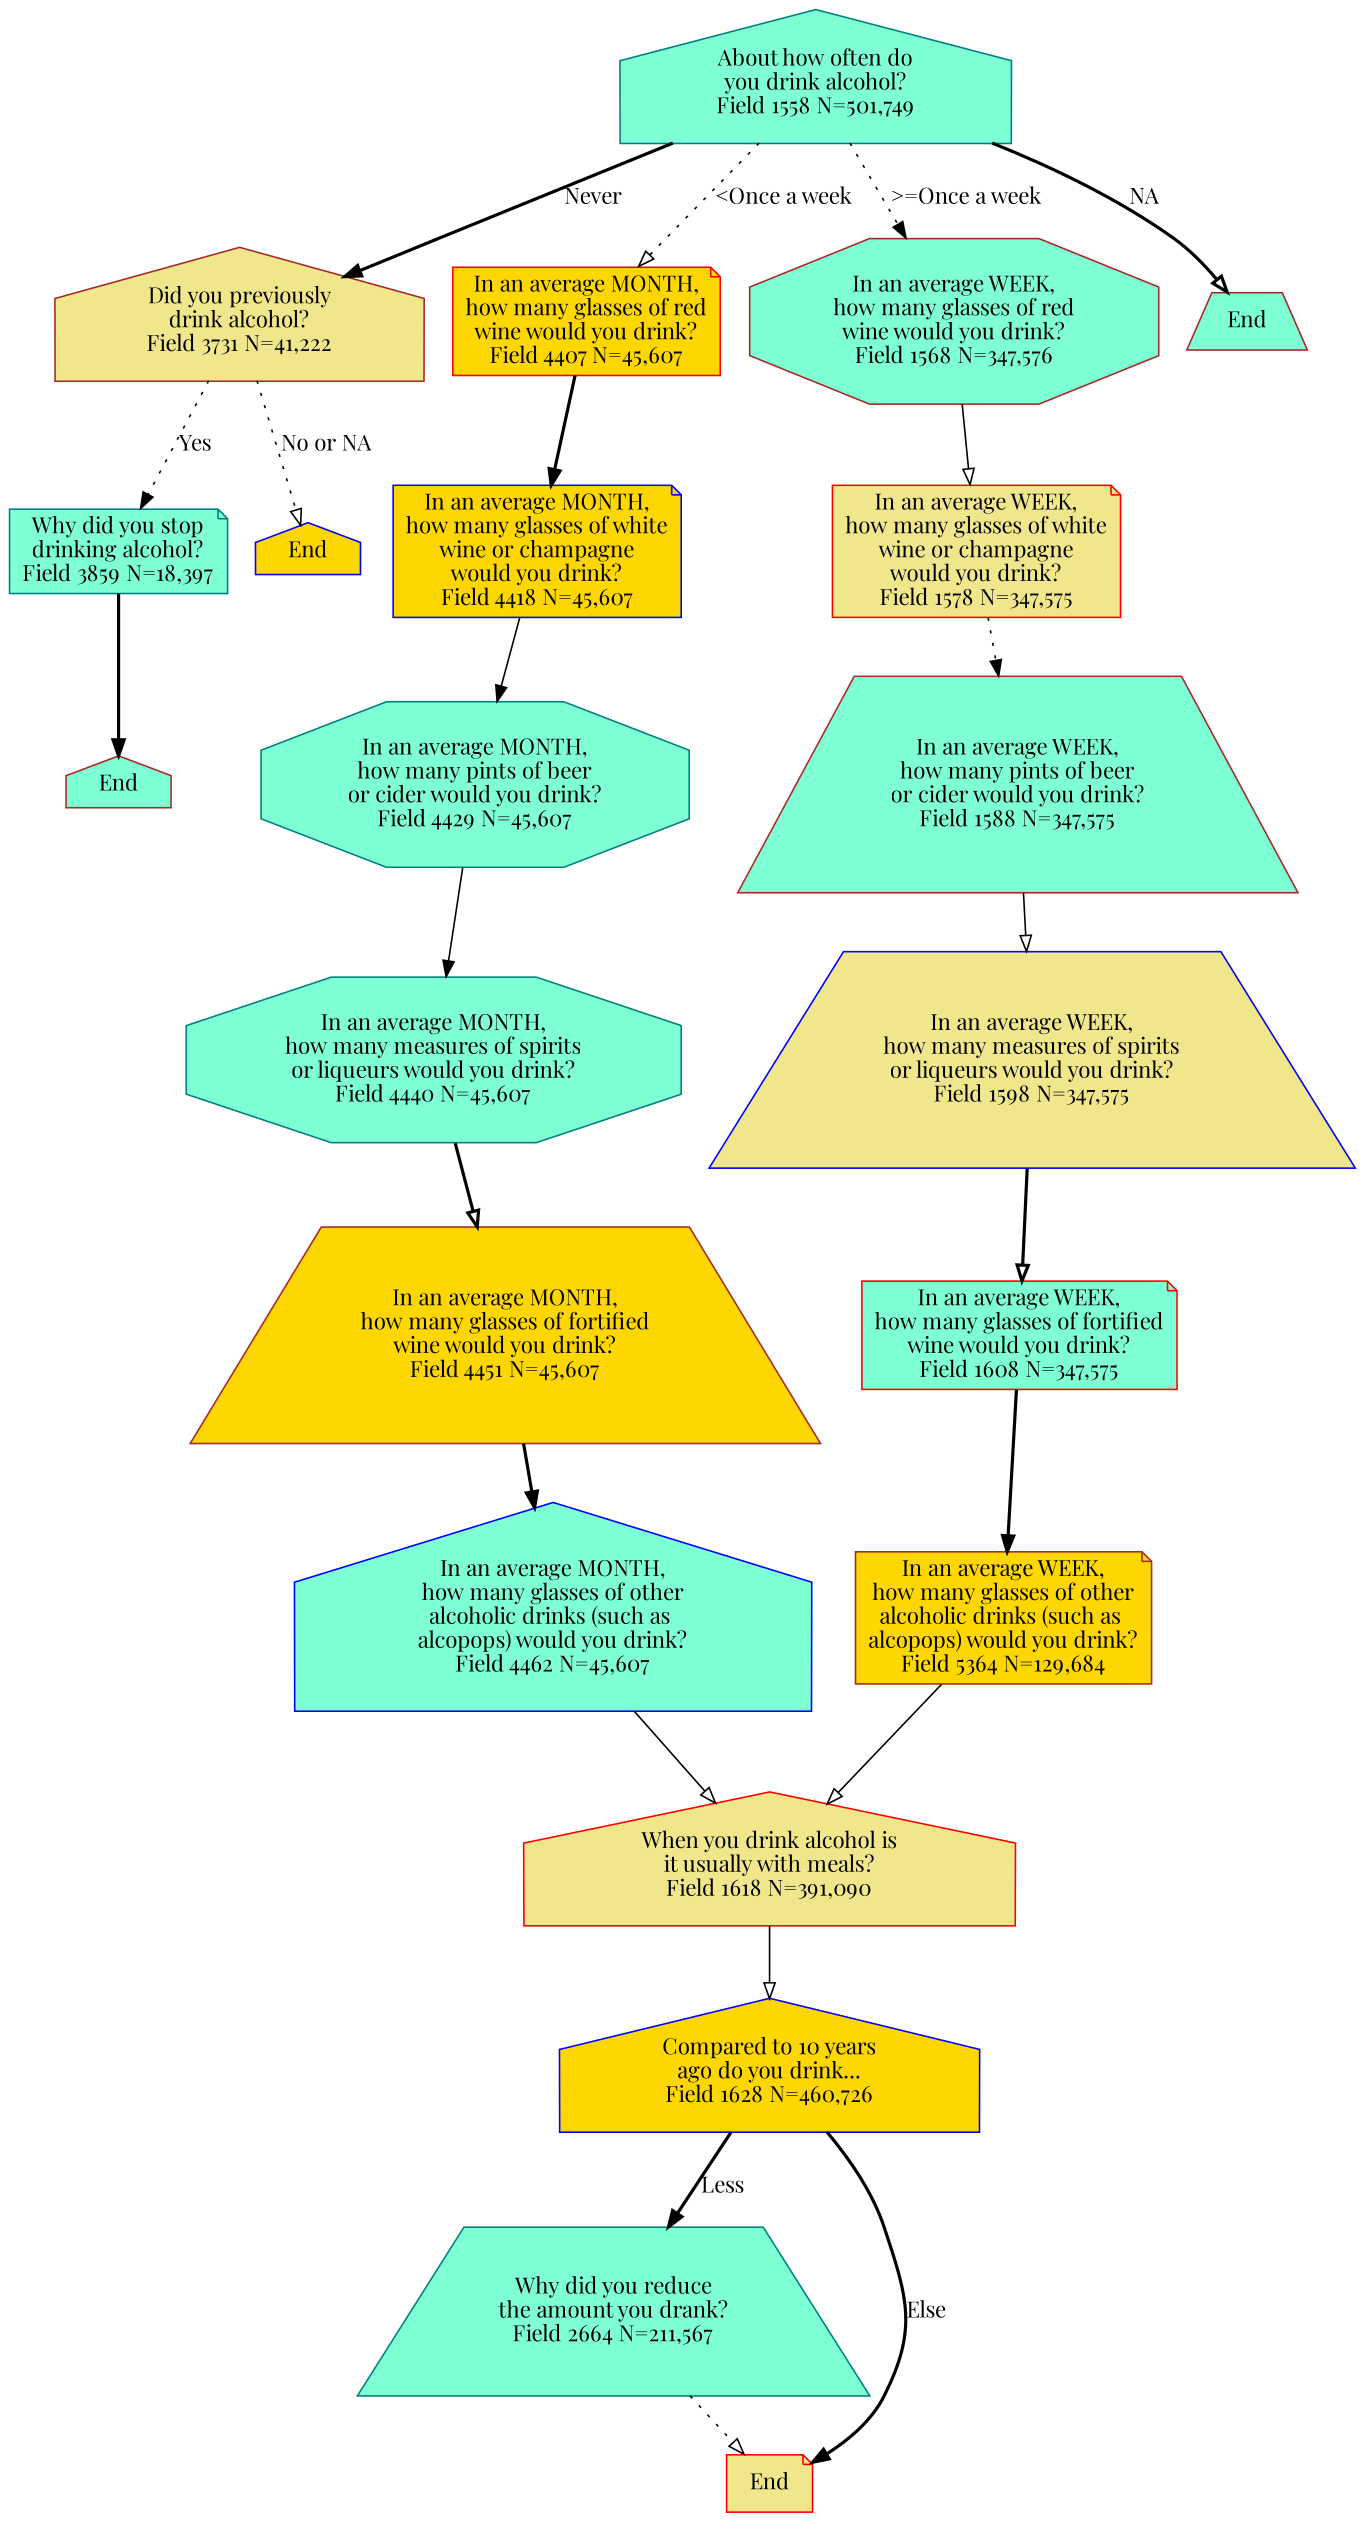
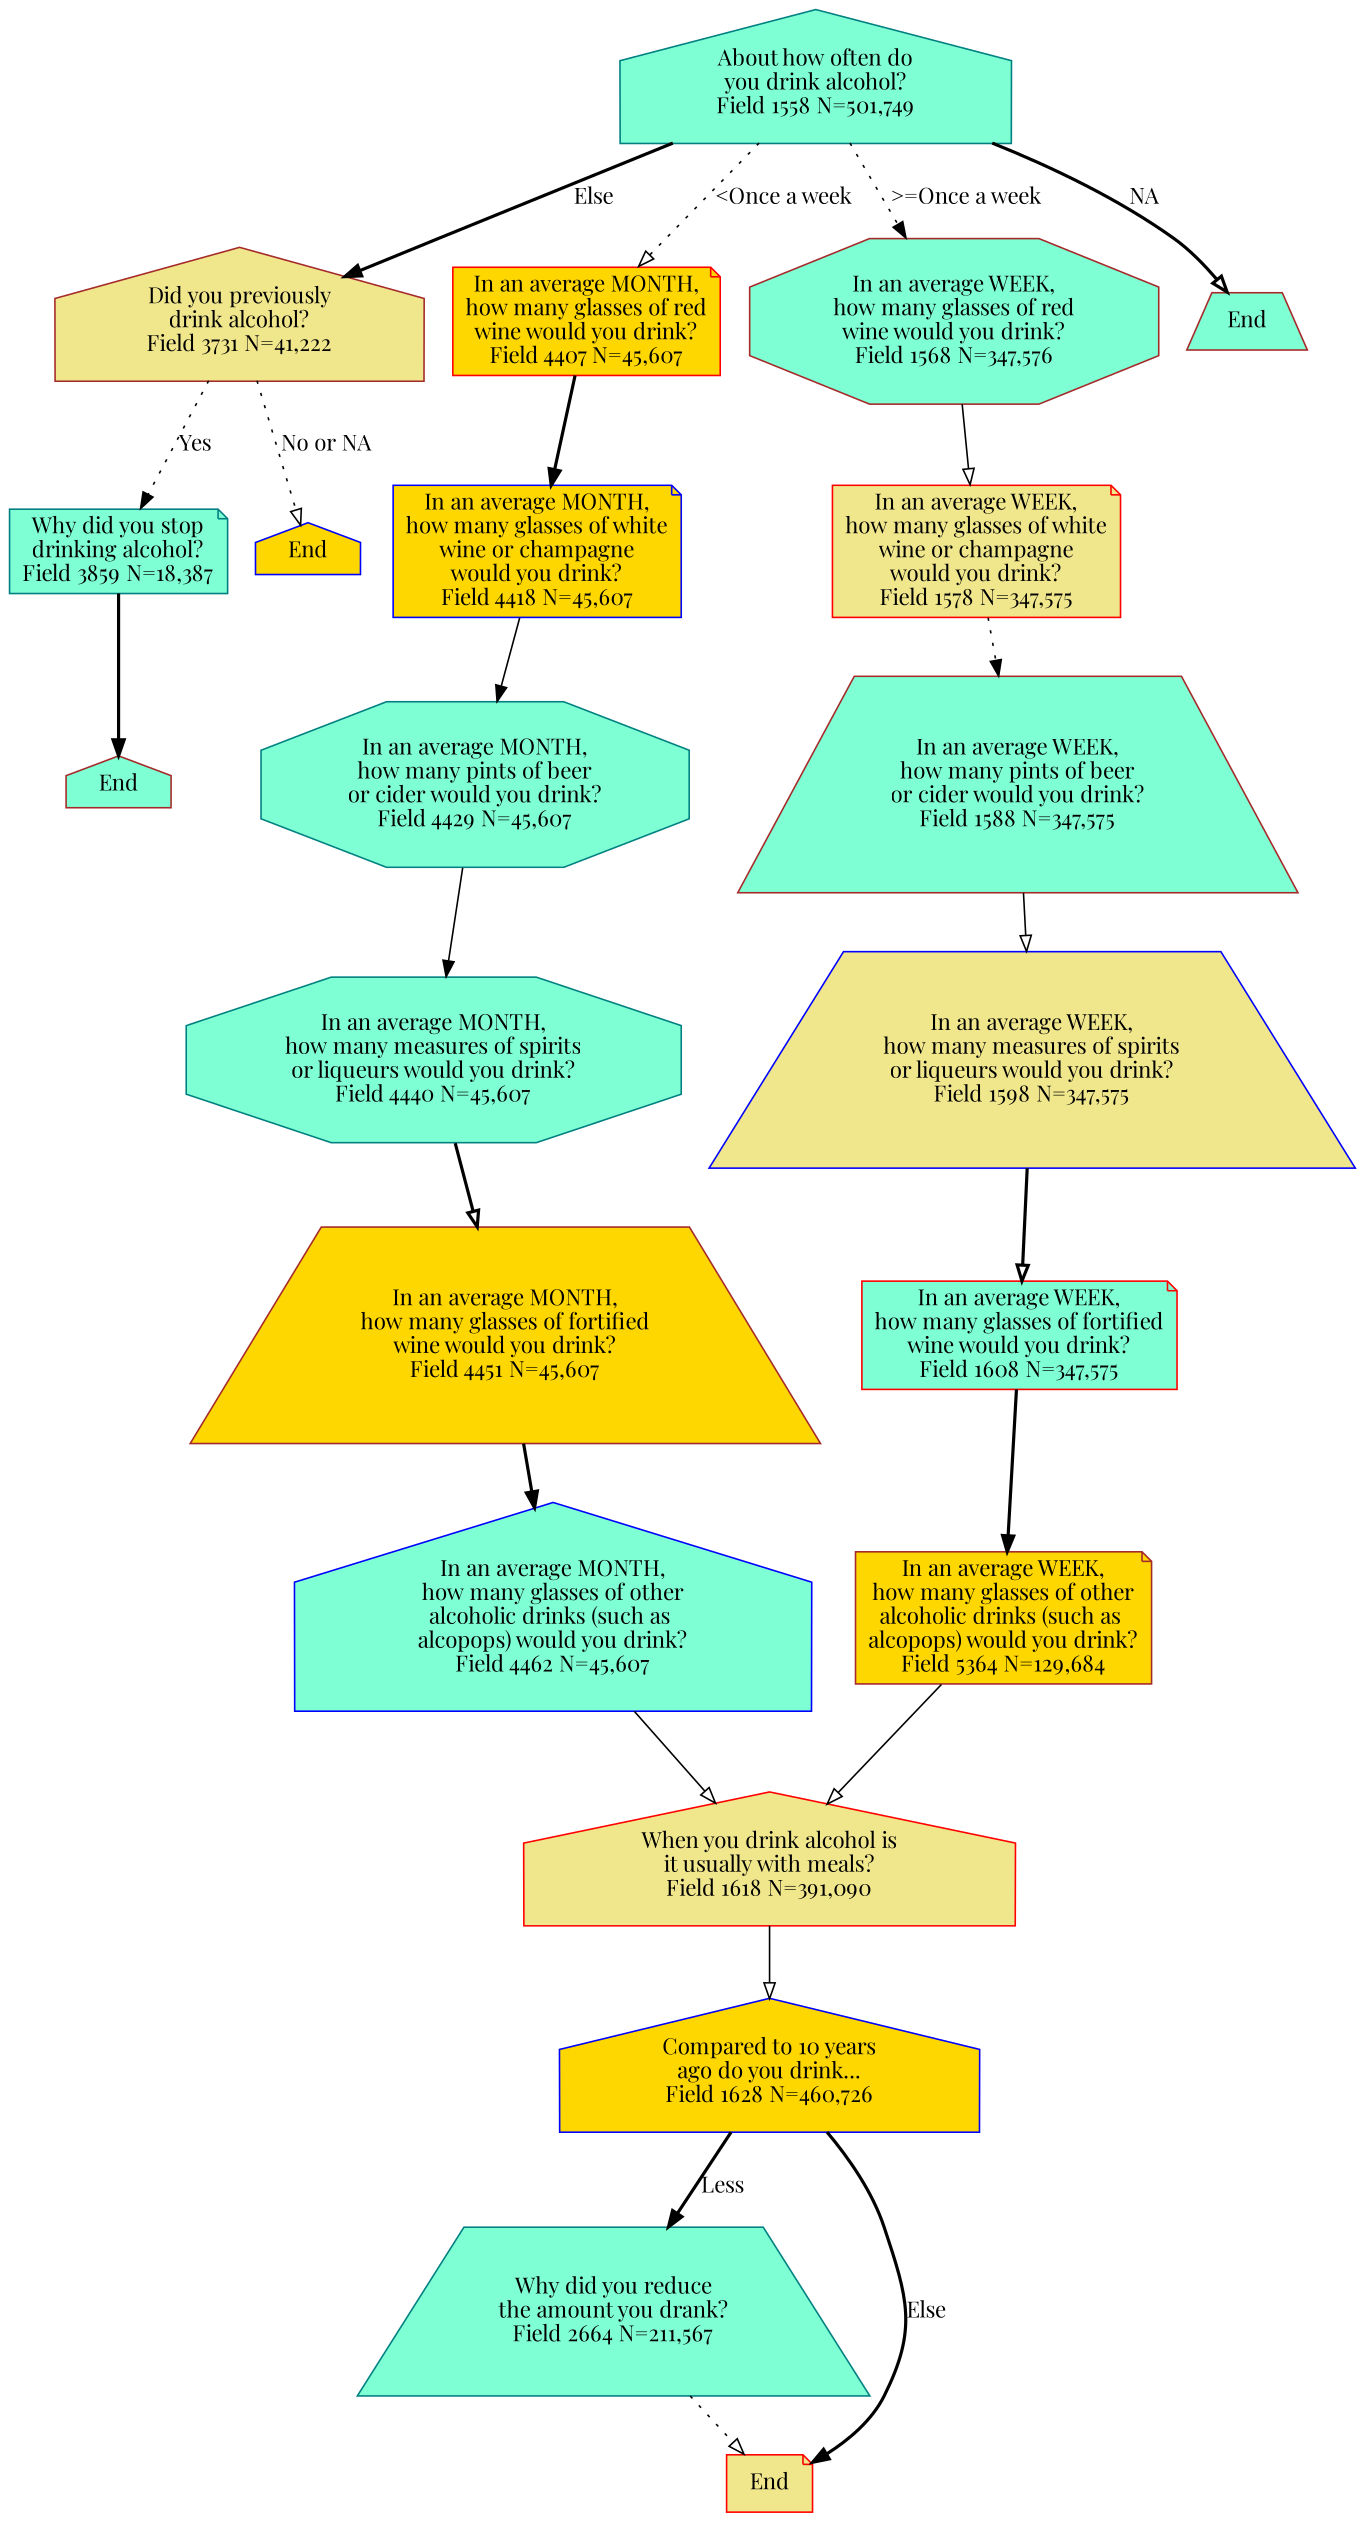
(594, 198) -> (594, 198)
(119, 551) -> (119, 551)
